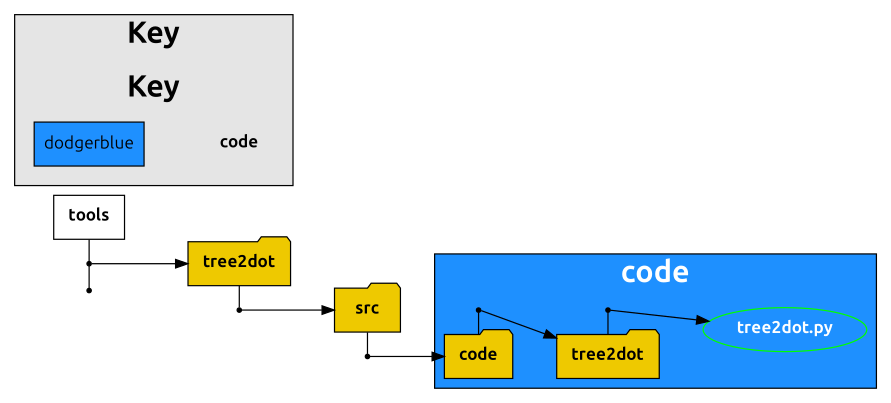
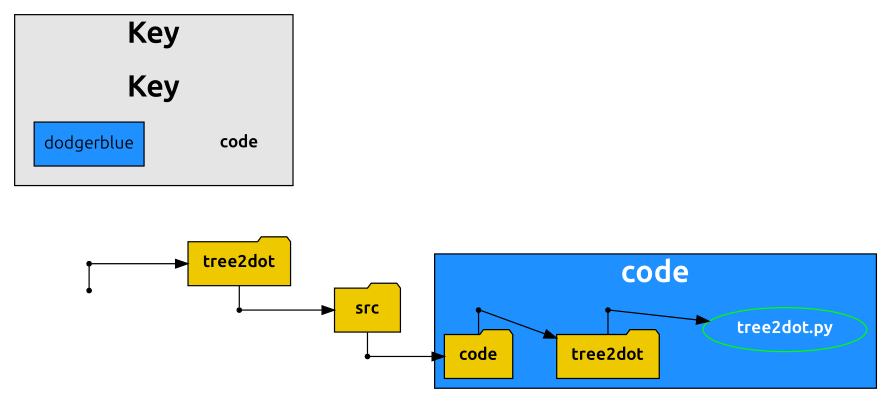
(89, 217) -> none
